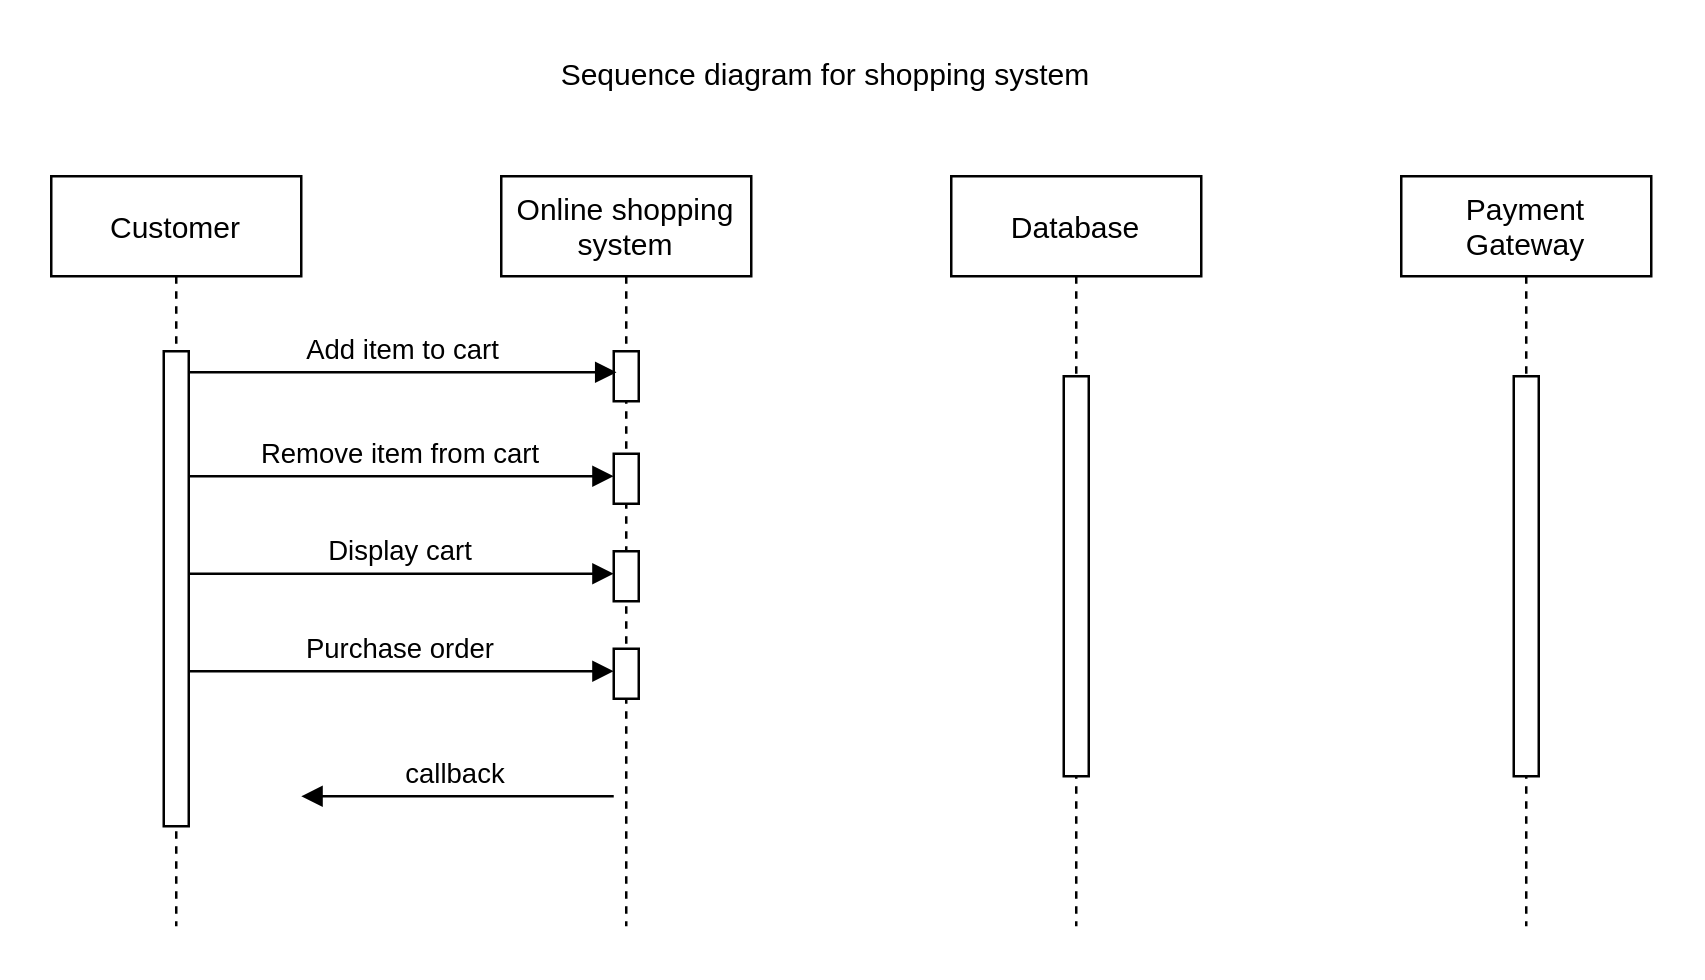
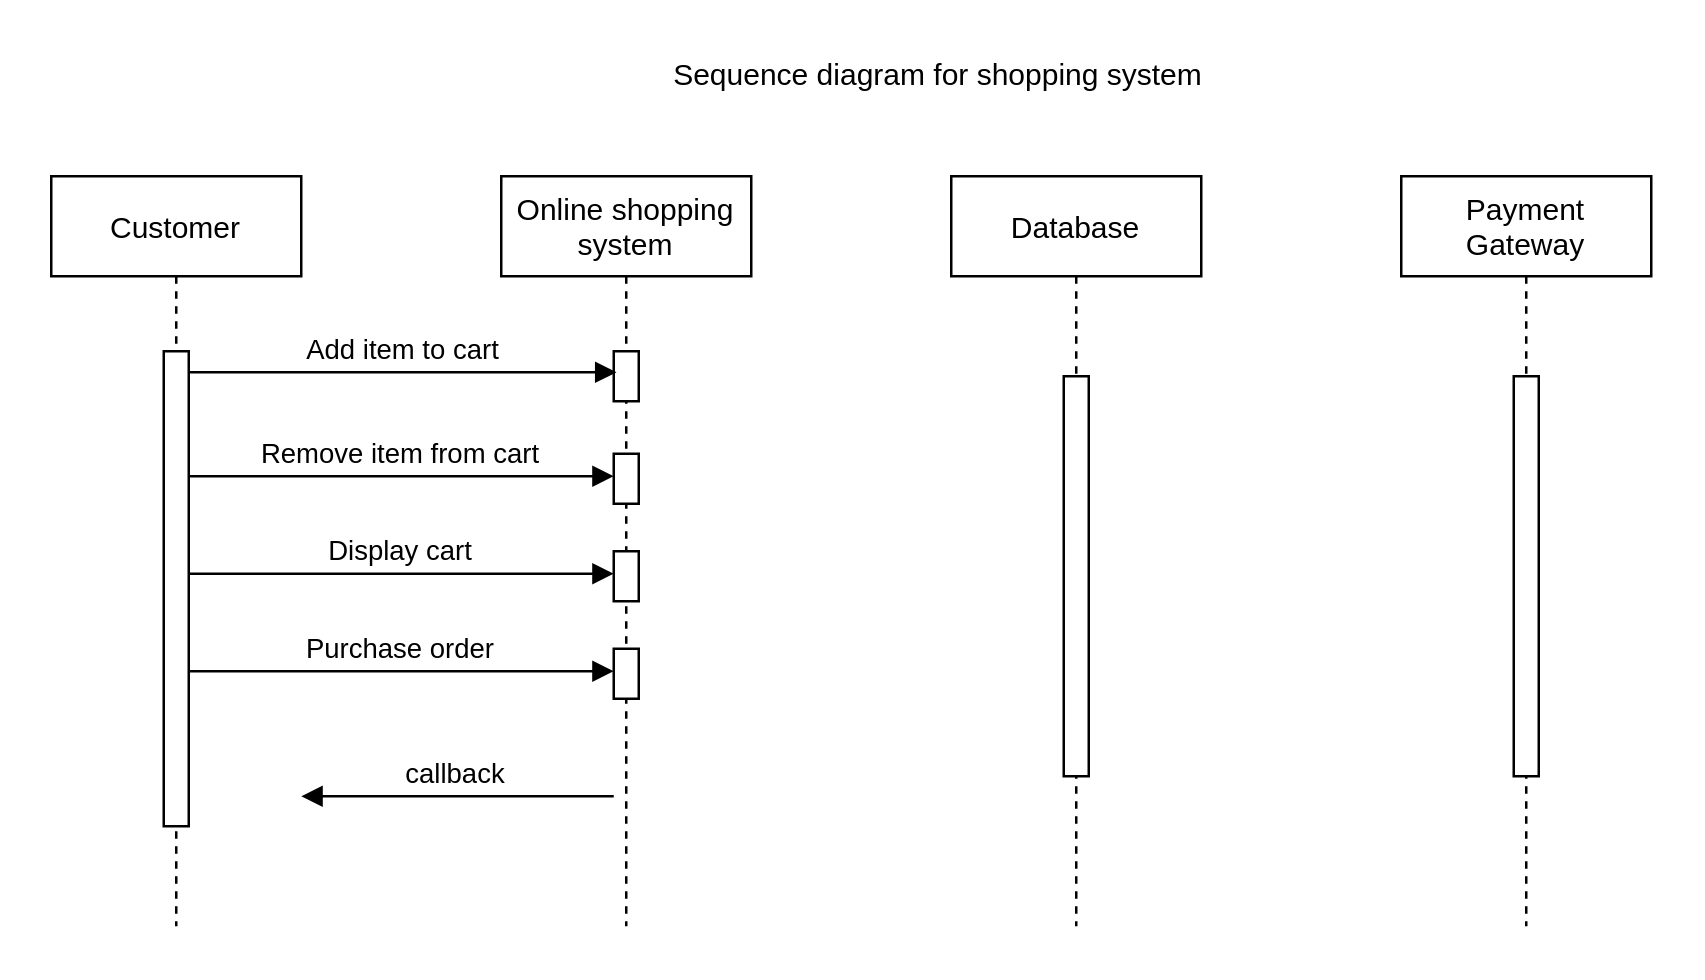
(826, 76) -> (939, 76)
